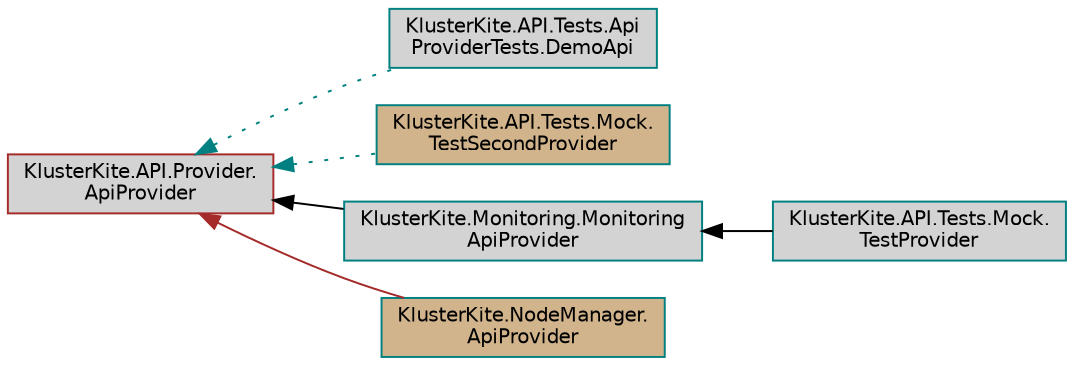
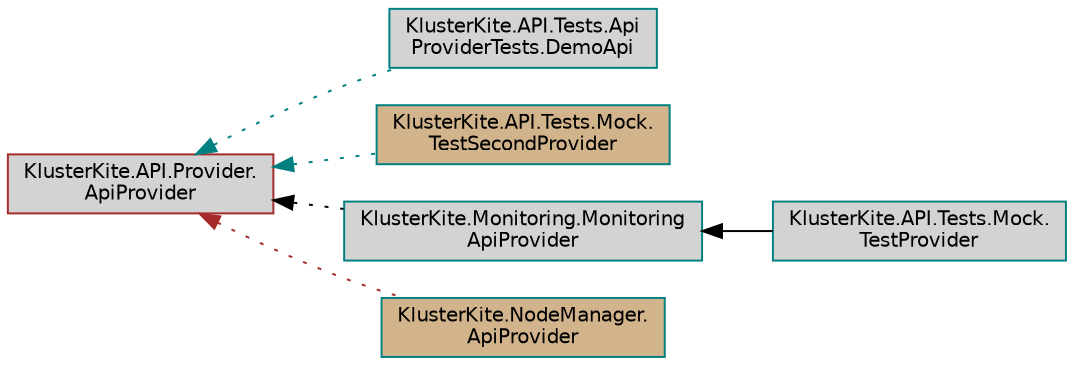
(318, 206) -> (318, 206)
(309, 264) -> (309, 264)
